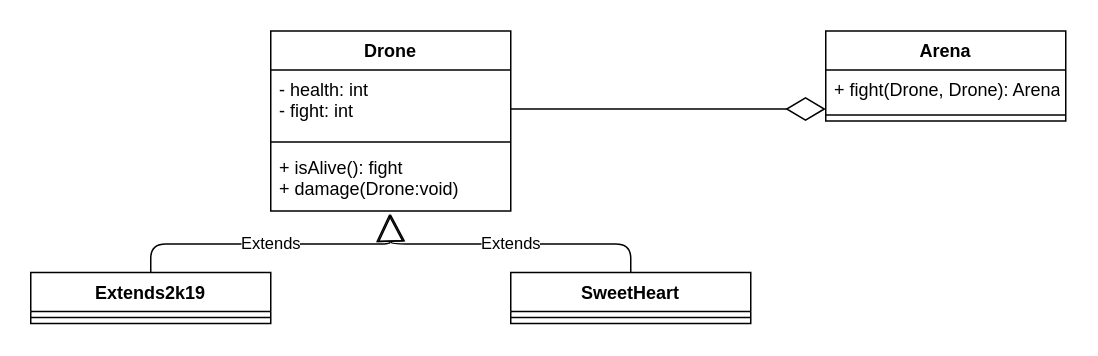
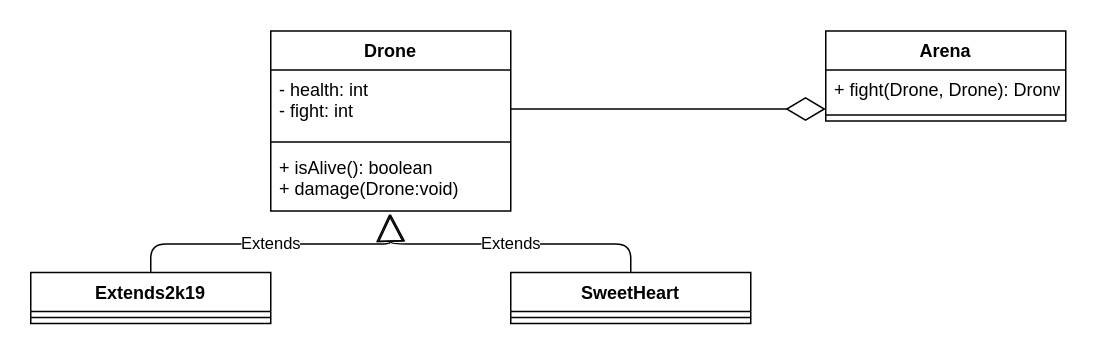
(961, 90) -> (961, 90)
(353, 168) -> (363, 168)
